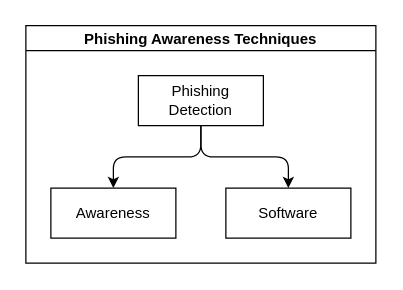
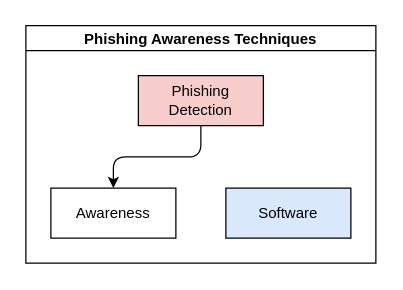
(201, 101) -> (201, 101)
(252, 157) -> none
(288, 213) -> (288, 213)
